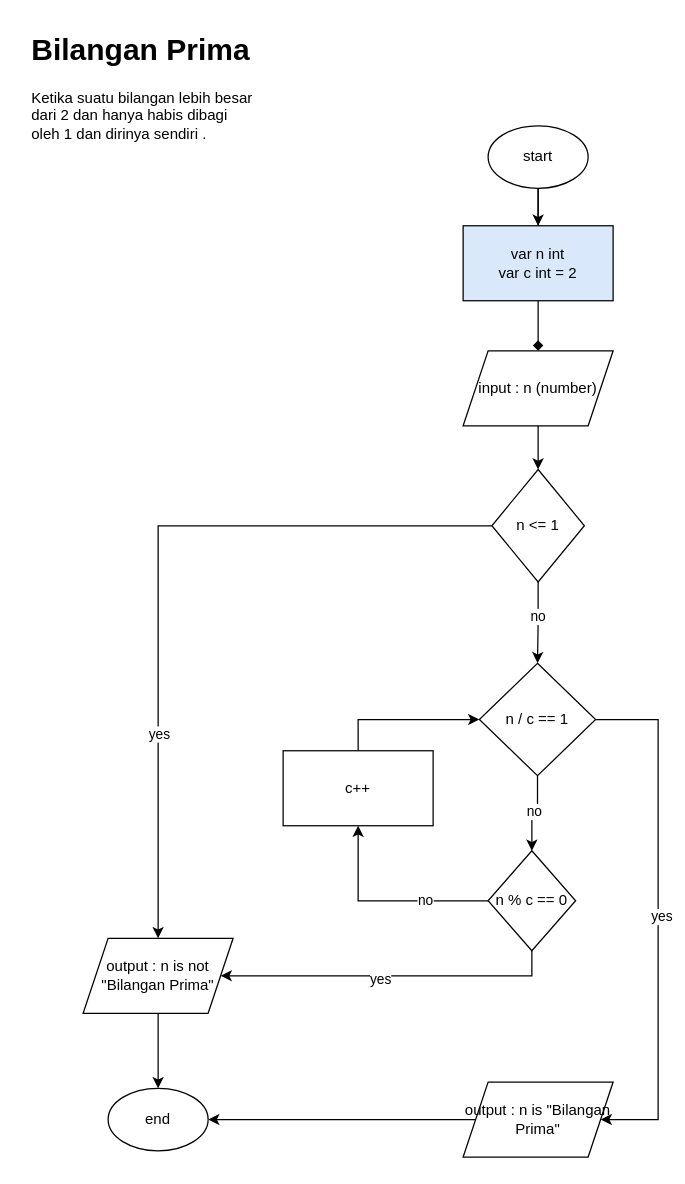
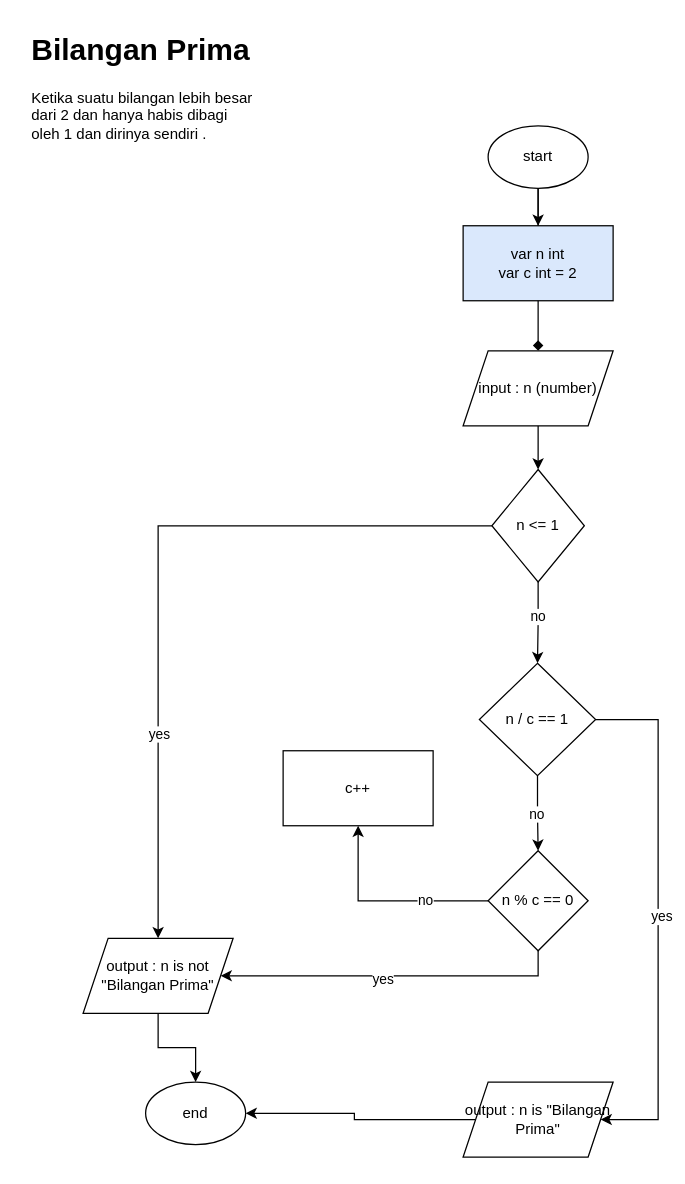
(399, 719) -> none
(532, 901) -> (538, 901)
(158, 1119) -> (196, 1113)
